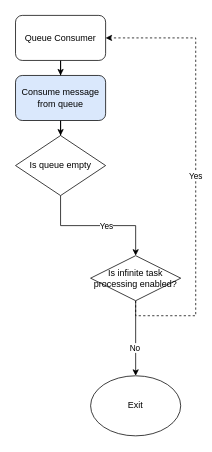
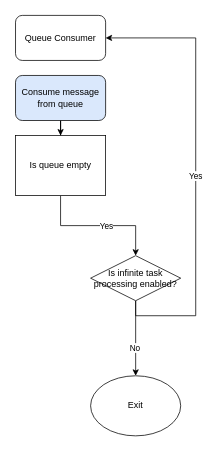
(195, 63) -> (195, 63)
(60, 70) -> none
(60, 165) -> (60, 165)
